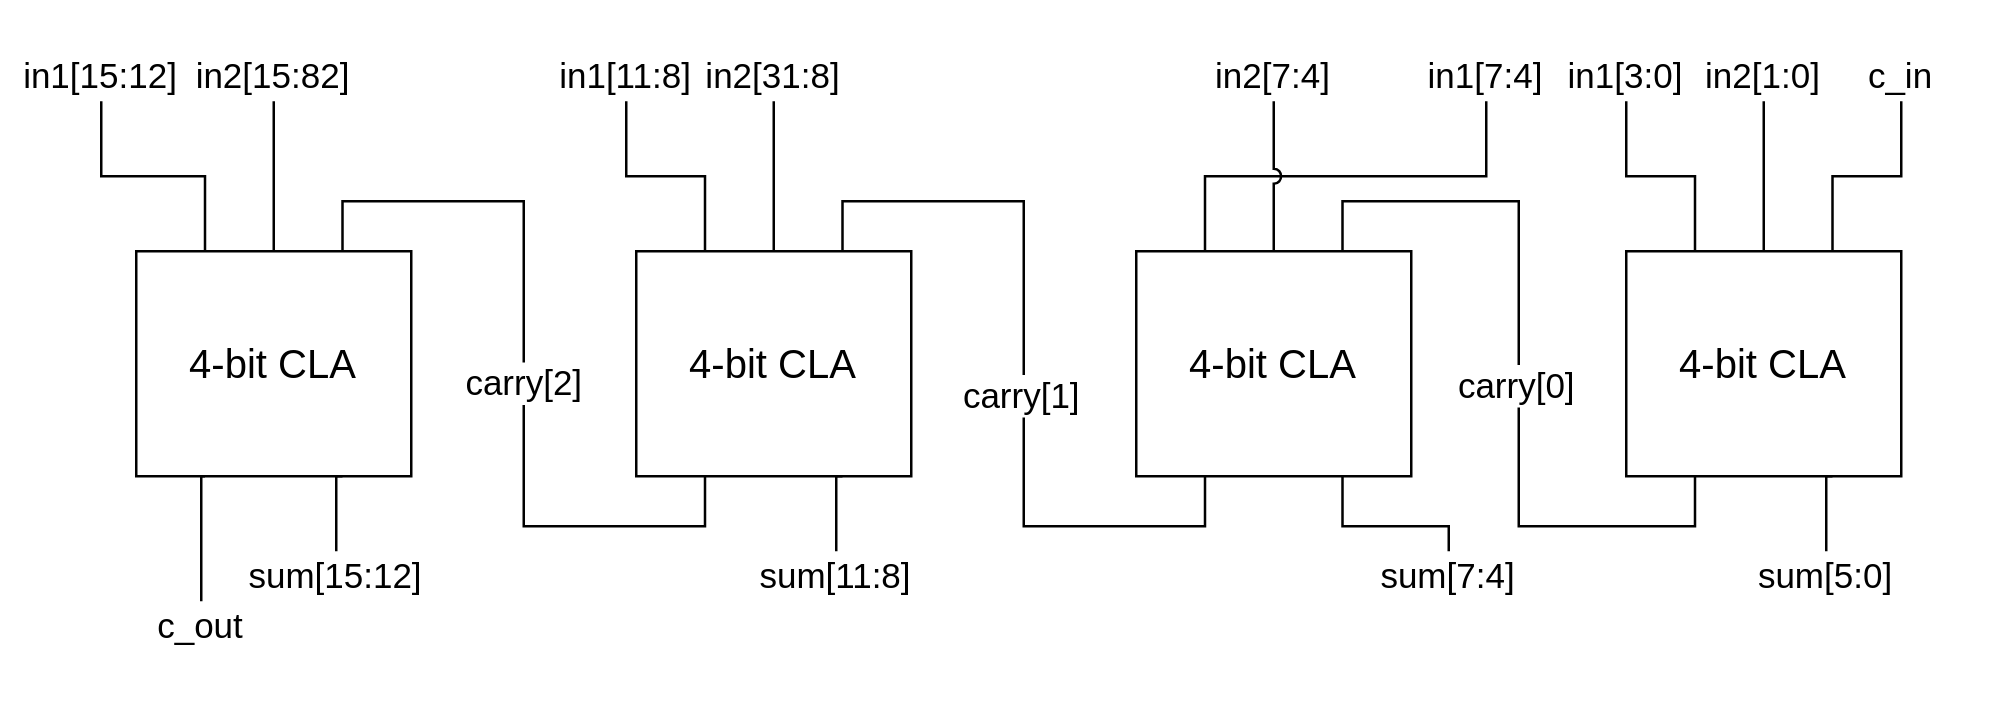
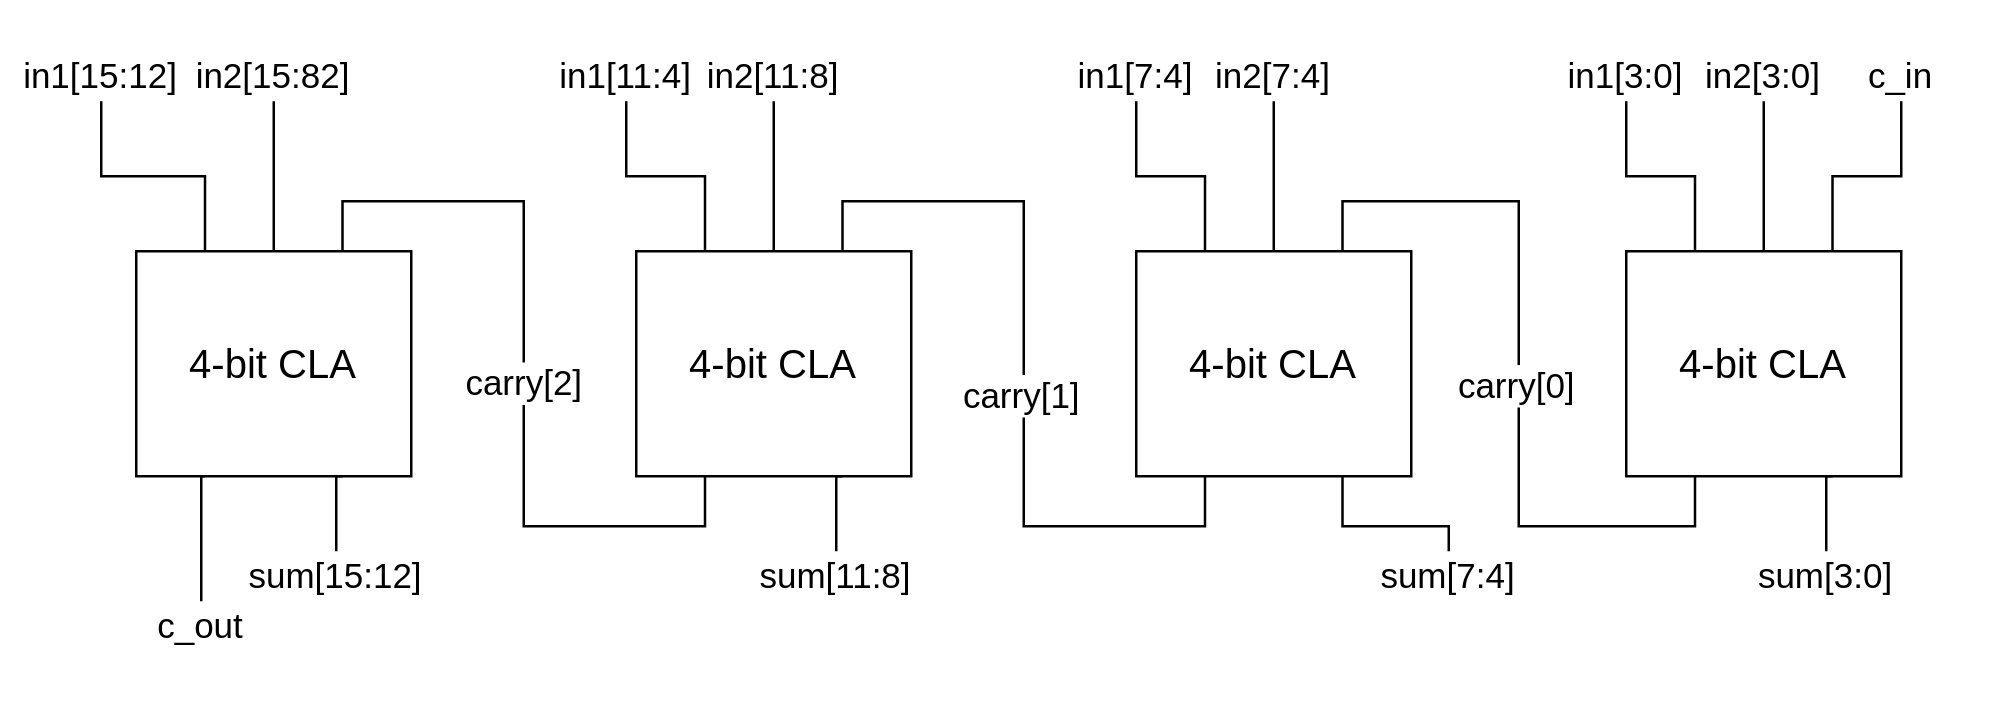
(626, 76) -> (626, 76)
(774, 76) -> (774, 76)
(1486, 76) -> (1136, 76)
(1764, 76) -> (1764, 76)
(1826, 576) -> (1826, 576)
